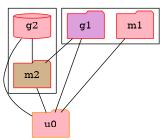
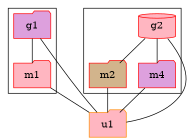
(61, 49) -> (32, 51)
none -> (157, 75)
(51, 125) -> (108, 125)
